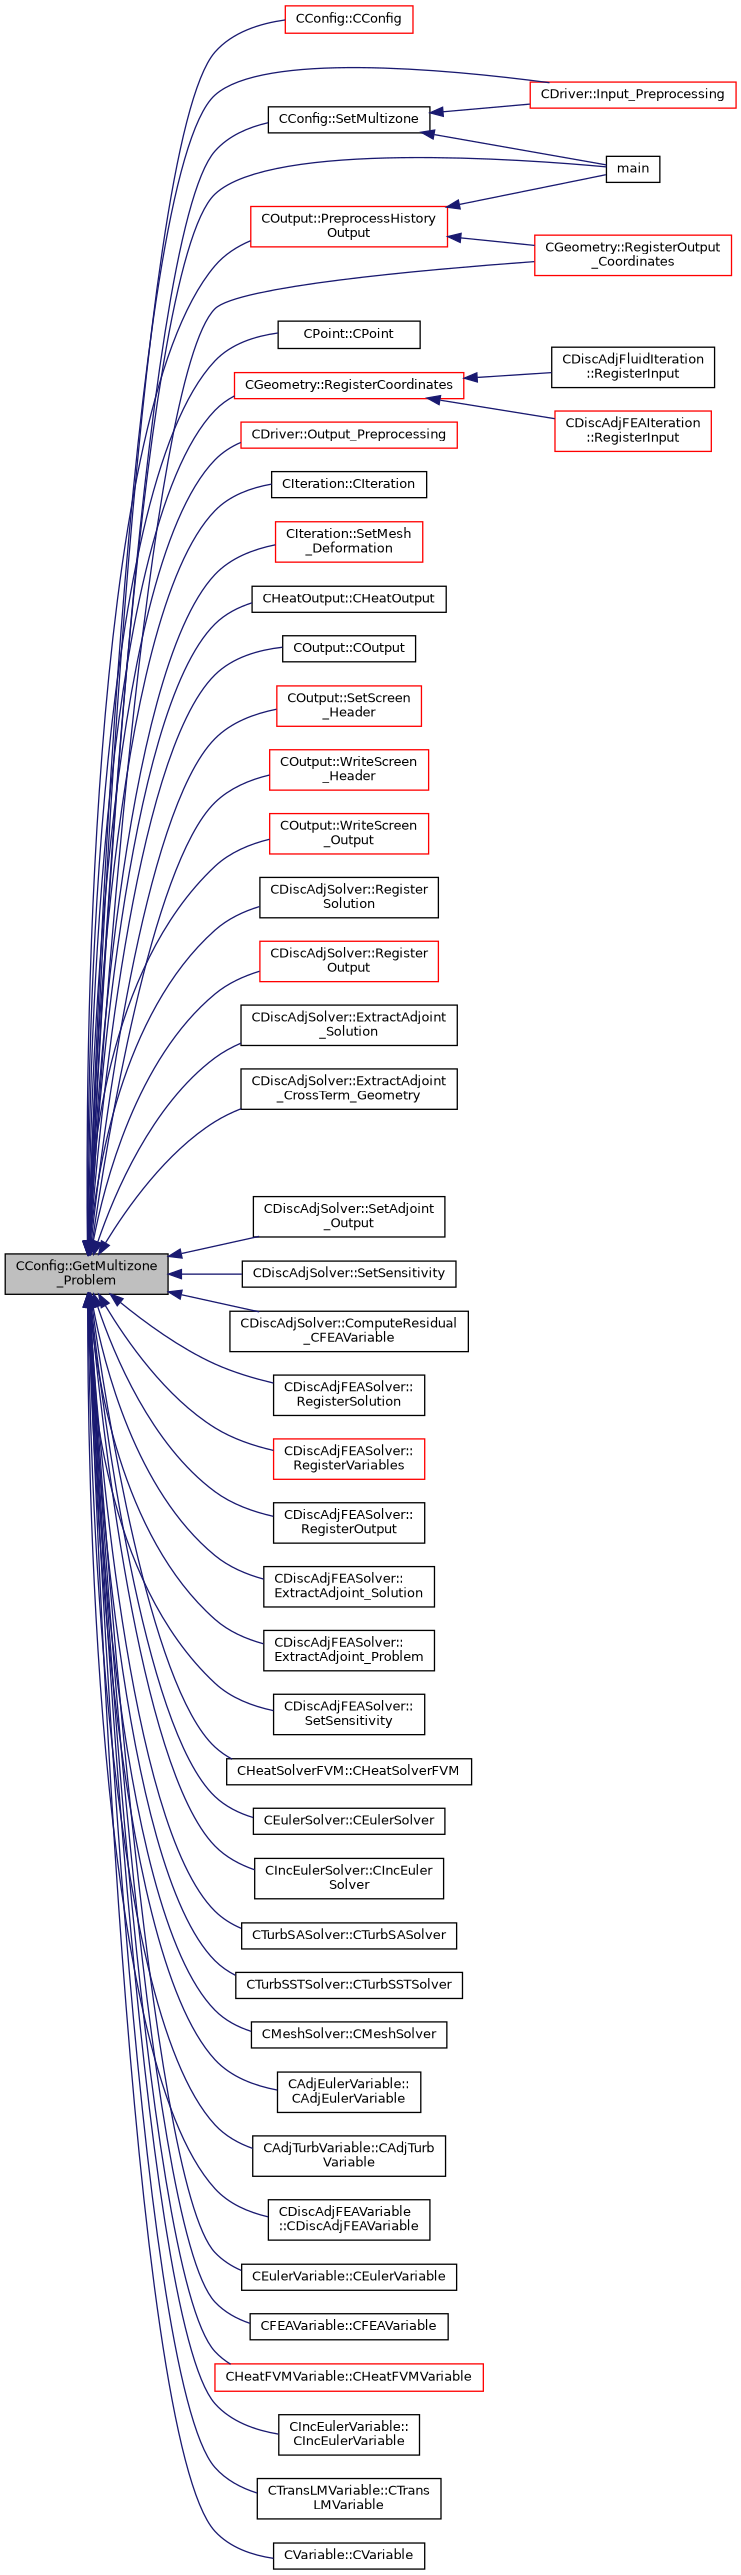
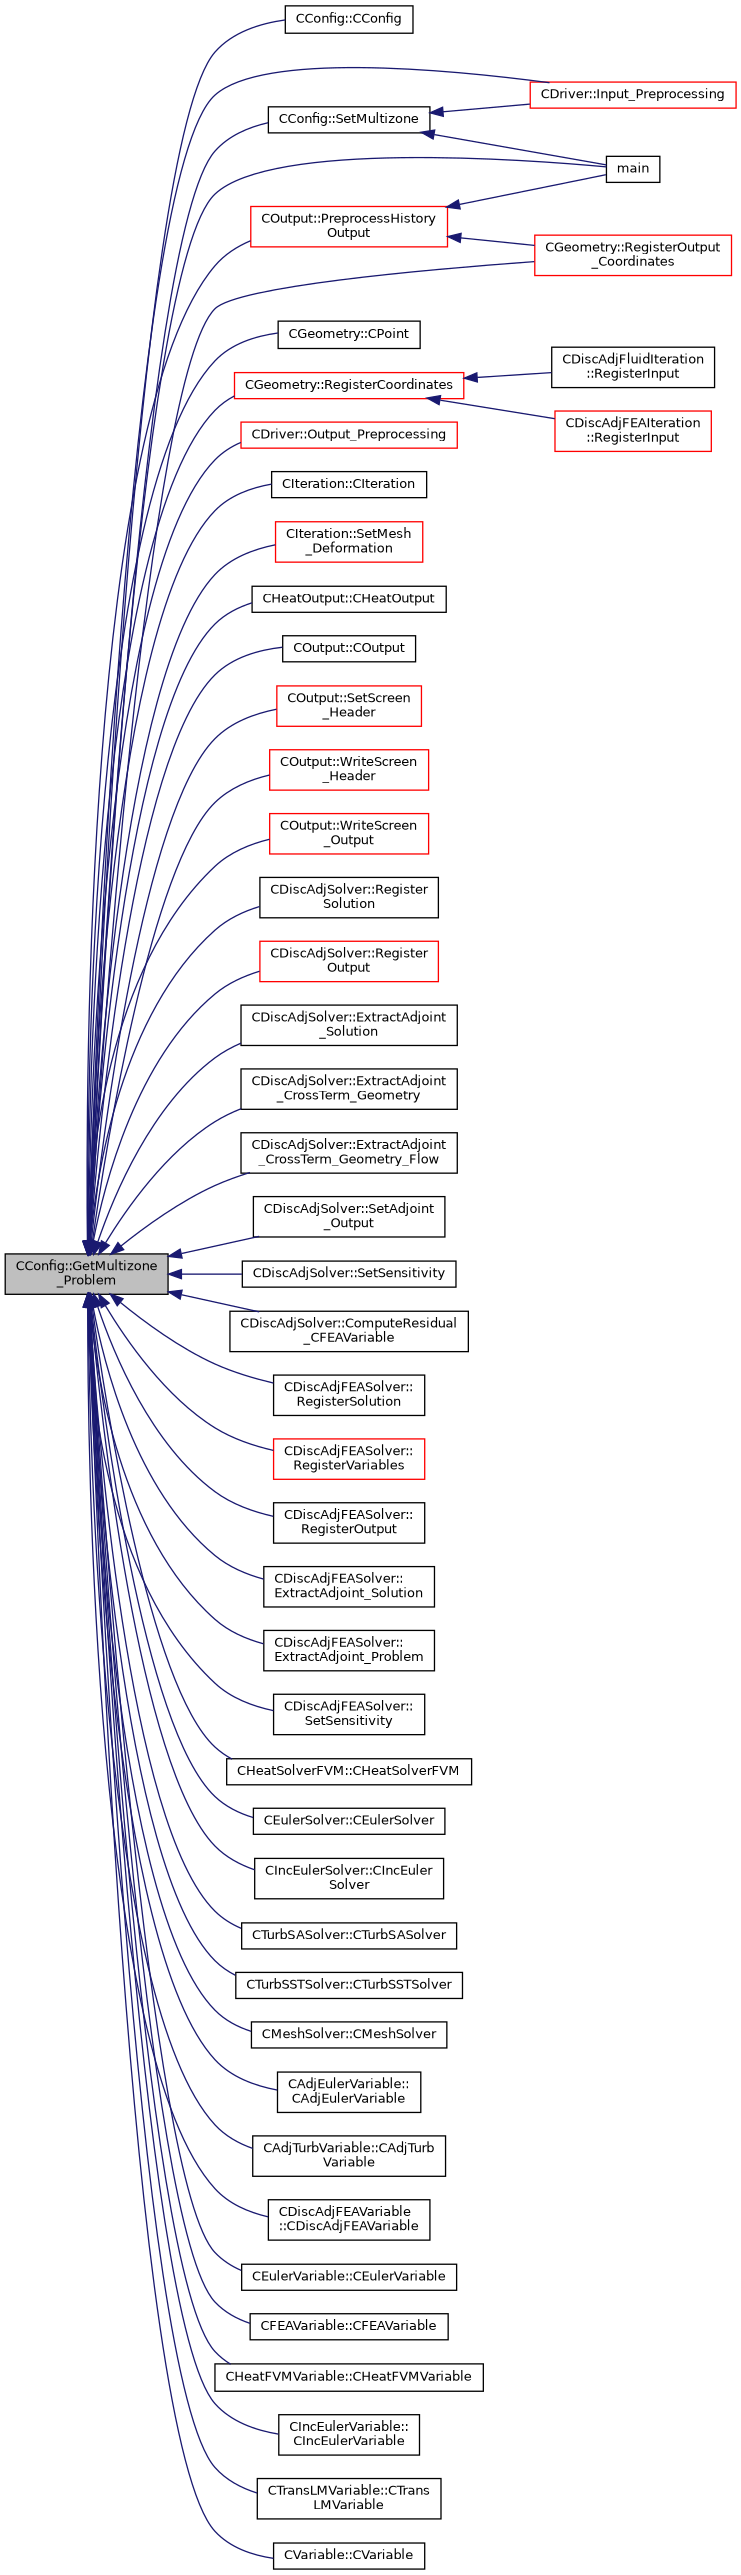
(349, 20) -> (349, 20)
(349, 335) -> (349, 335)
none -> (349, 1153)
(349, 2378) -> (349, 2378)
